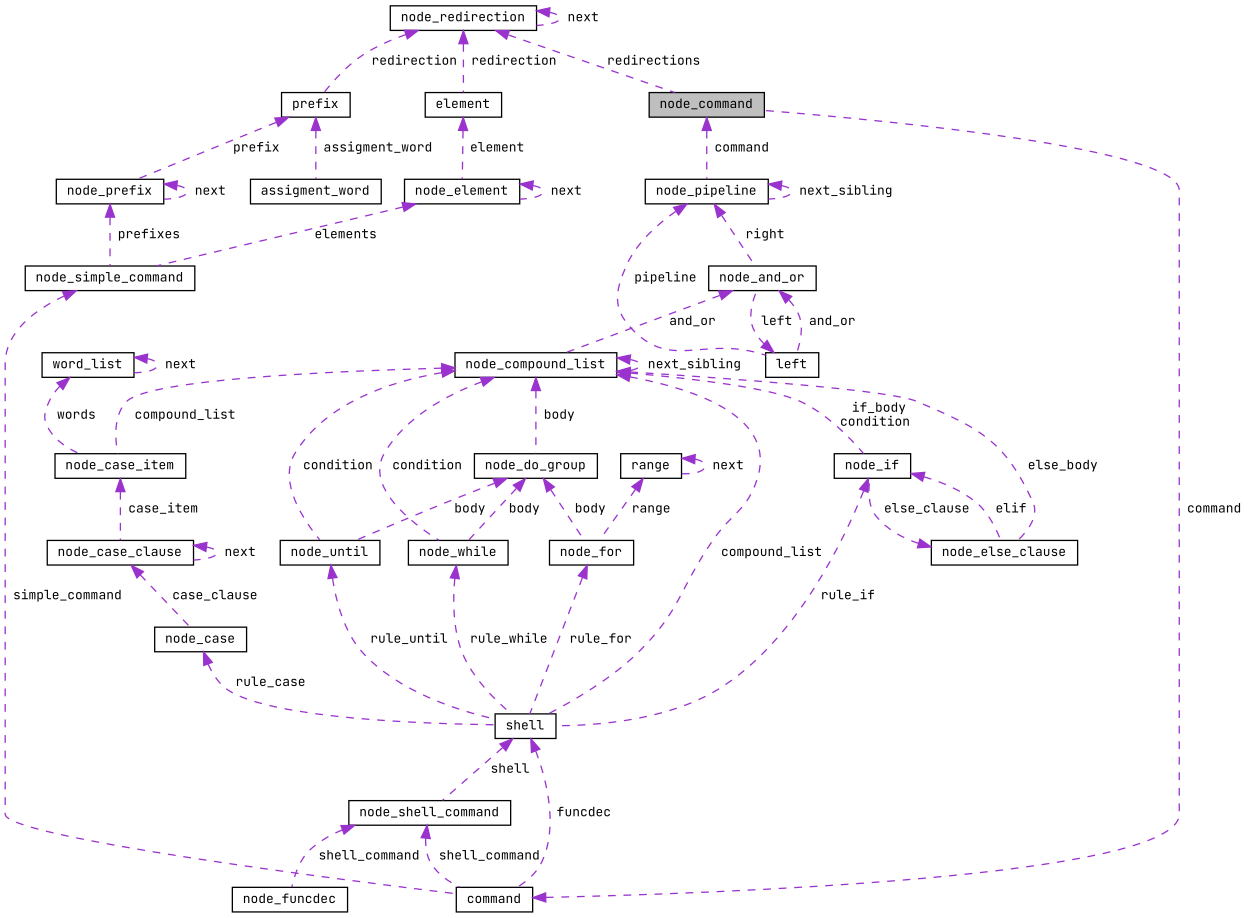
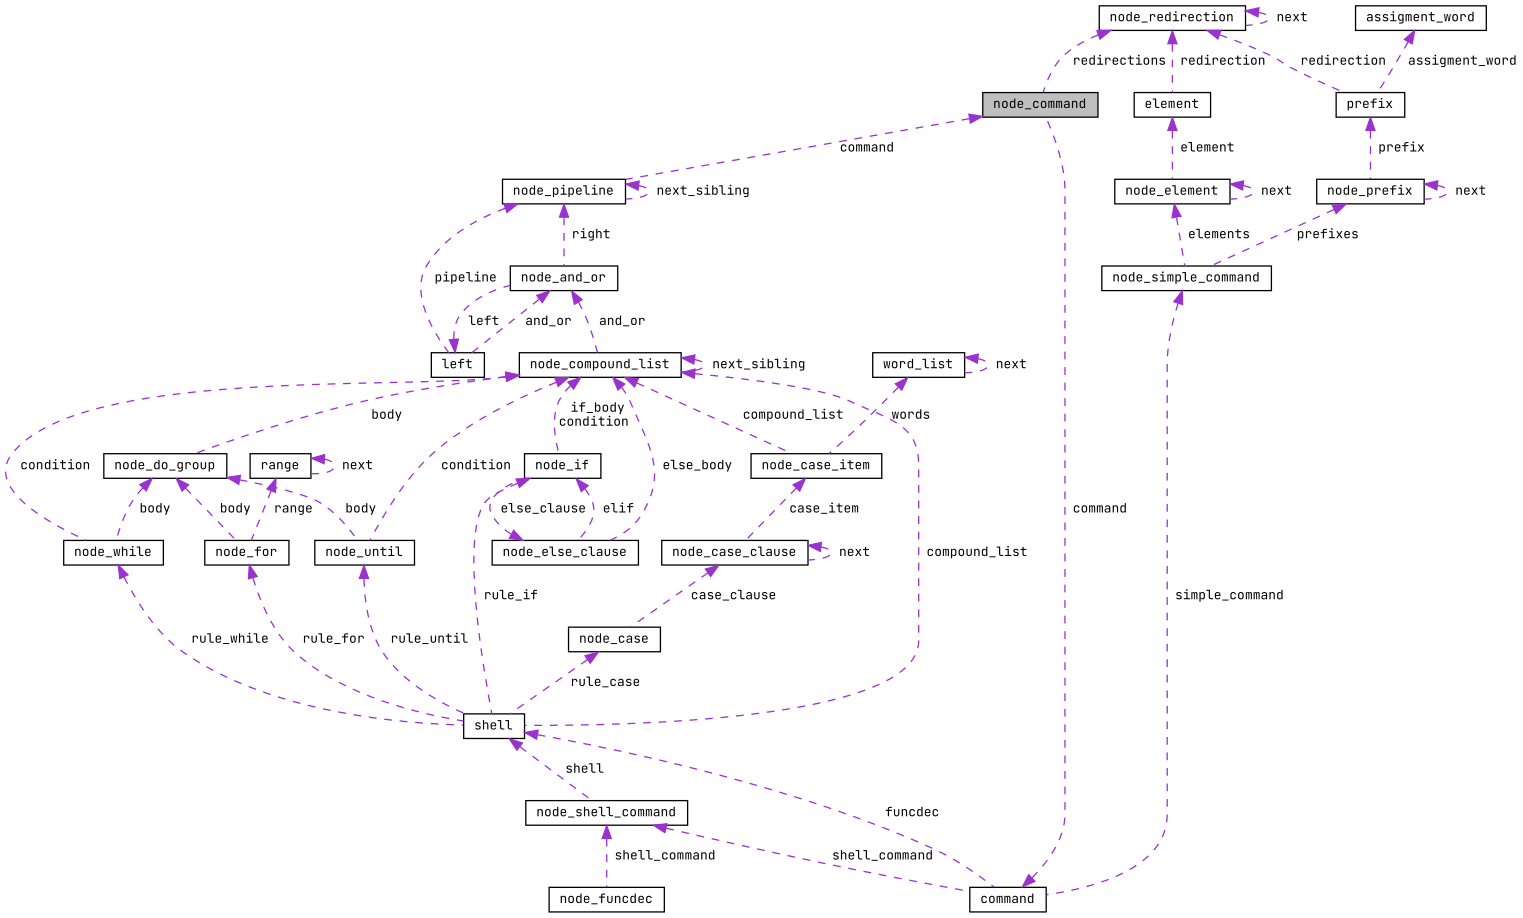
(316, 155) -> (1393, 67)
